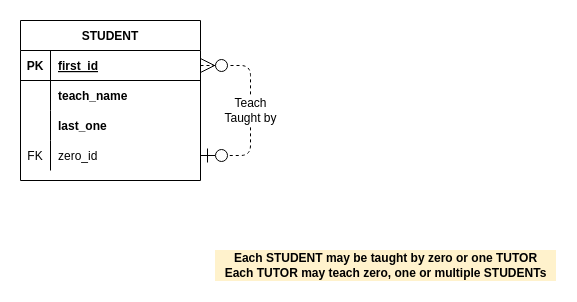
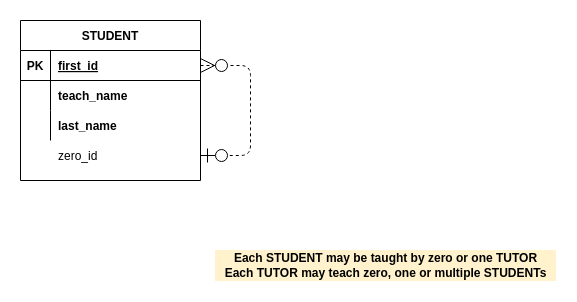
(251, 111) -> none
(83, 126) -> (87, 126)
(36, 156) -> none
